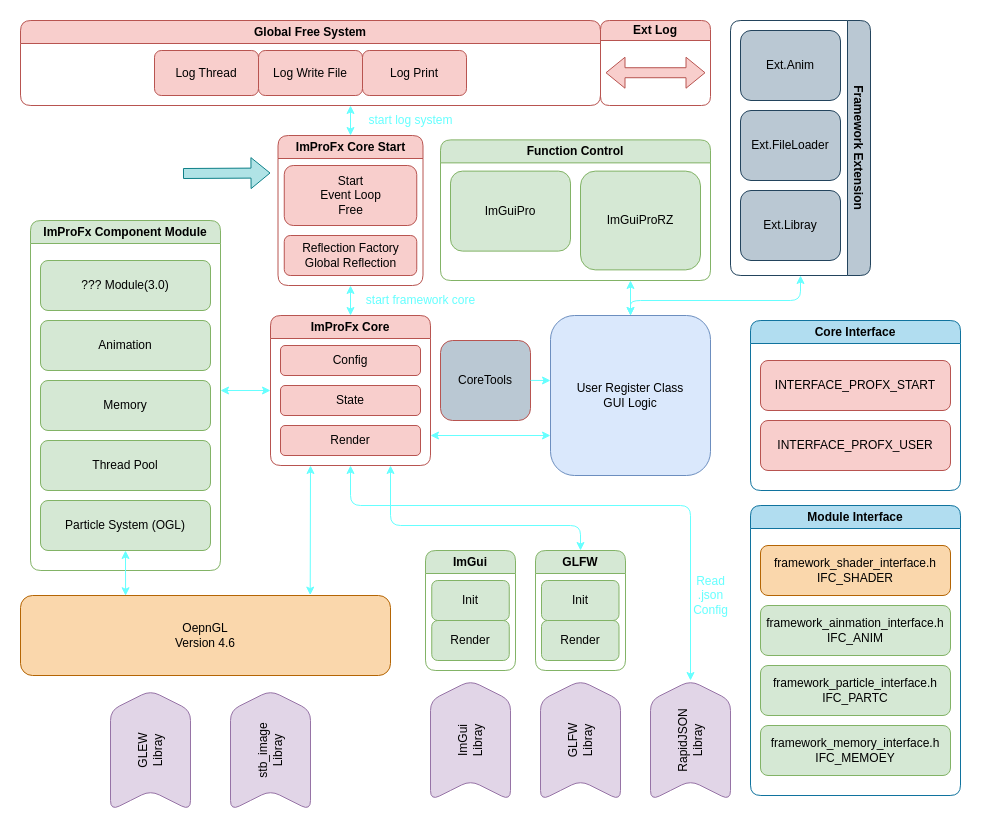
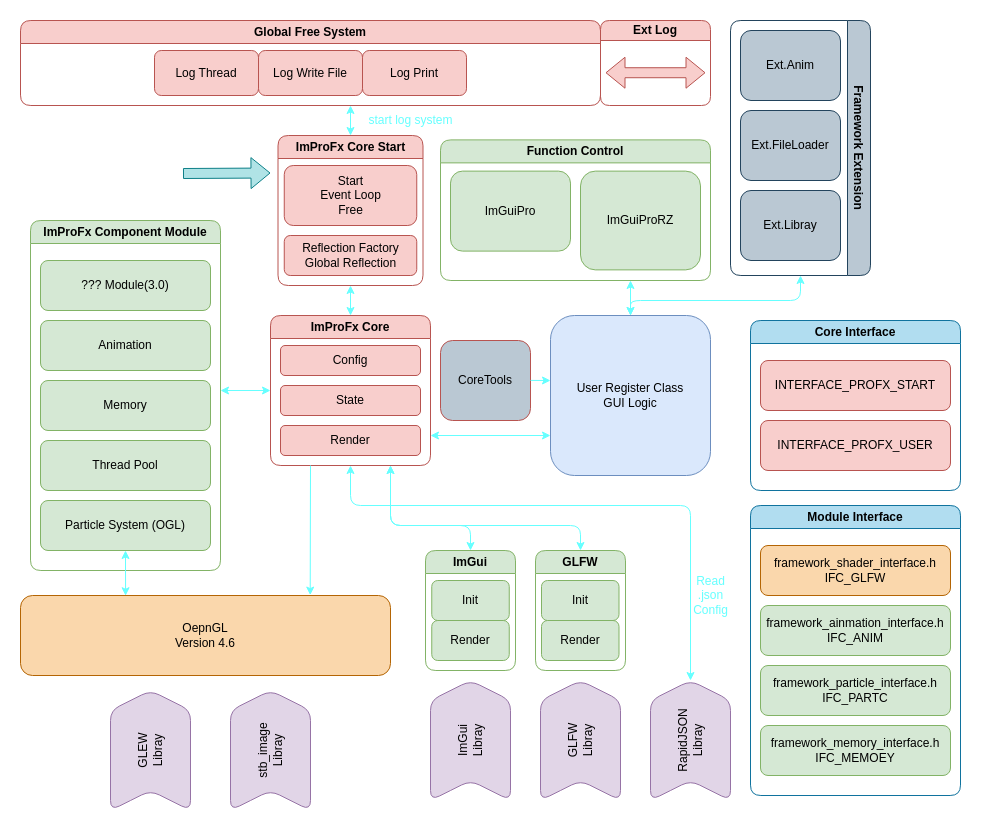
(421, 301) -> none
(310, 473) -> (310, 471)
none -> (471, 537)
(856, 571) -> (856, 571)
